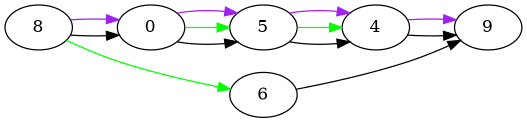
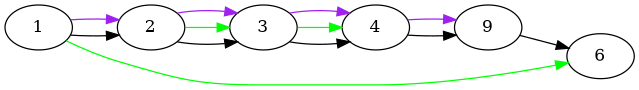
(39, 27) -> (39, 27)
(151, 27) -> (151, 27)
(263, 27) -> (263, 27)
(374, 72) -> (538, 40)
